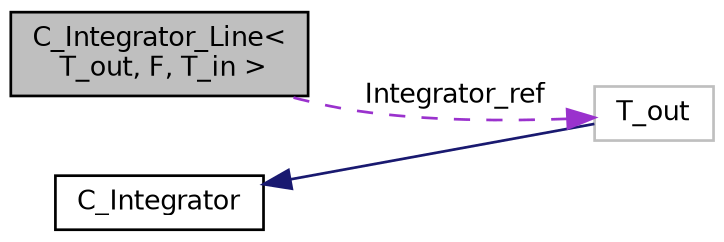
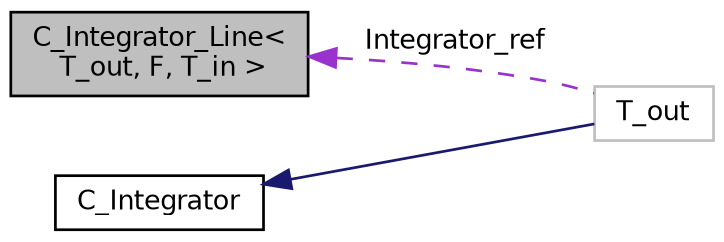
(424, 118) -> (466, 69)
